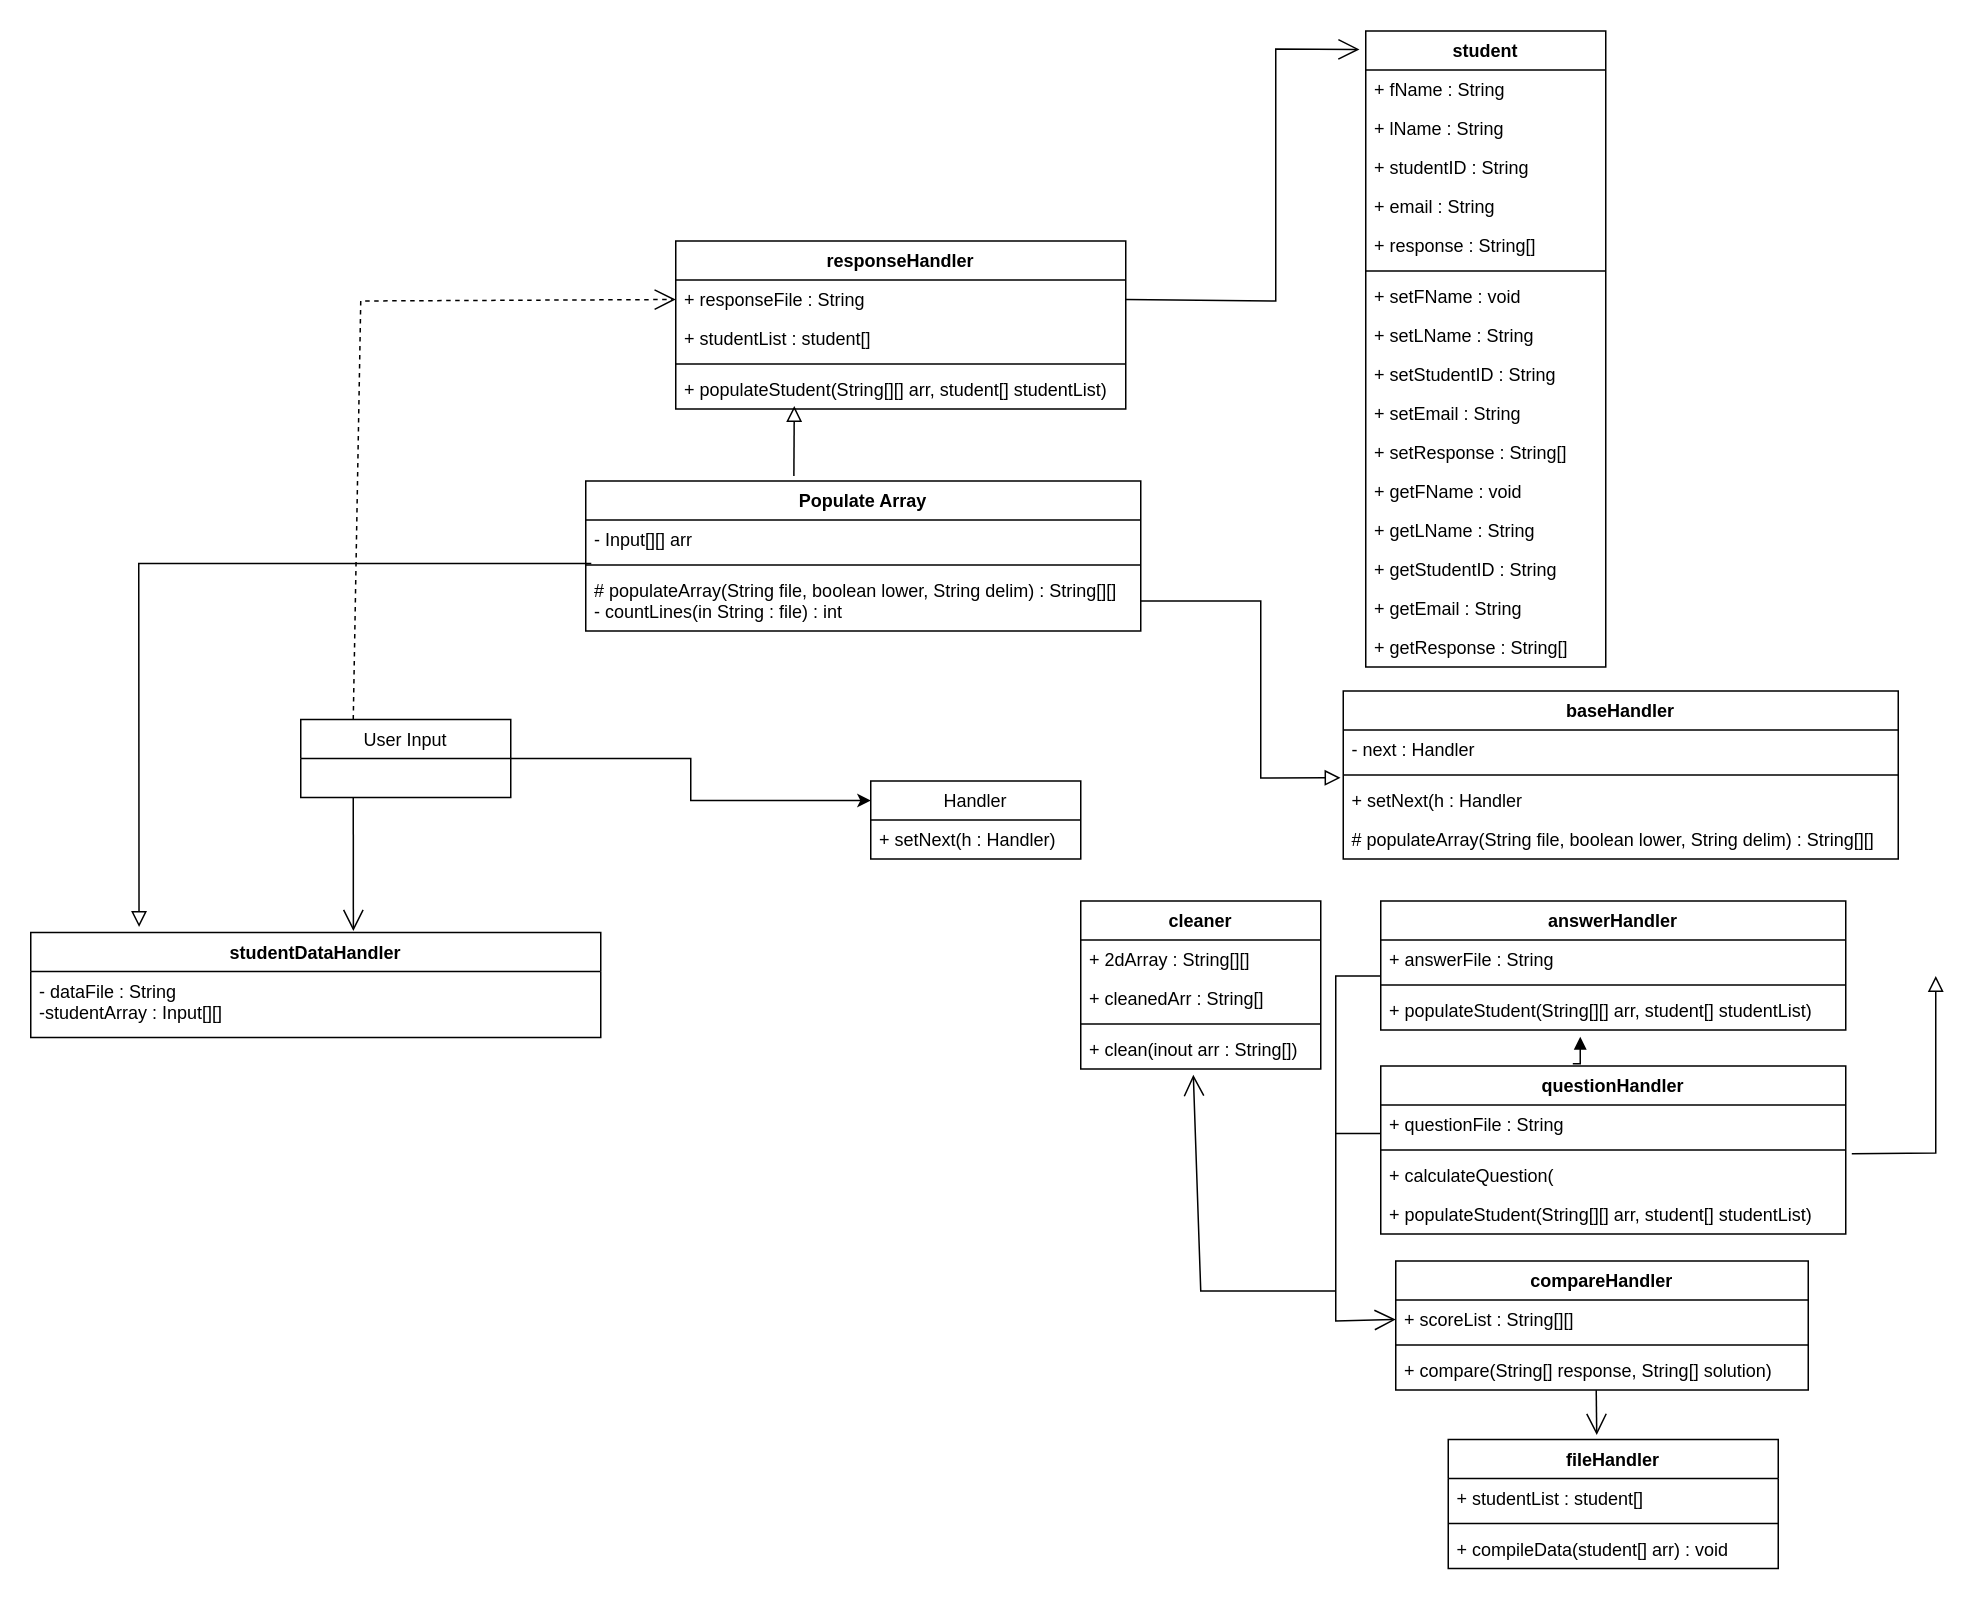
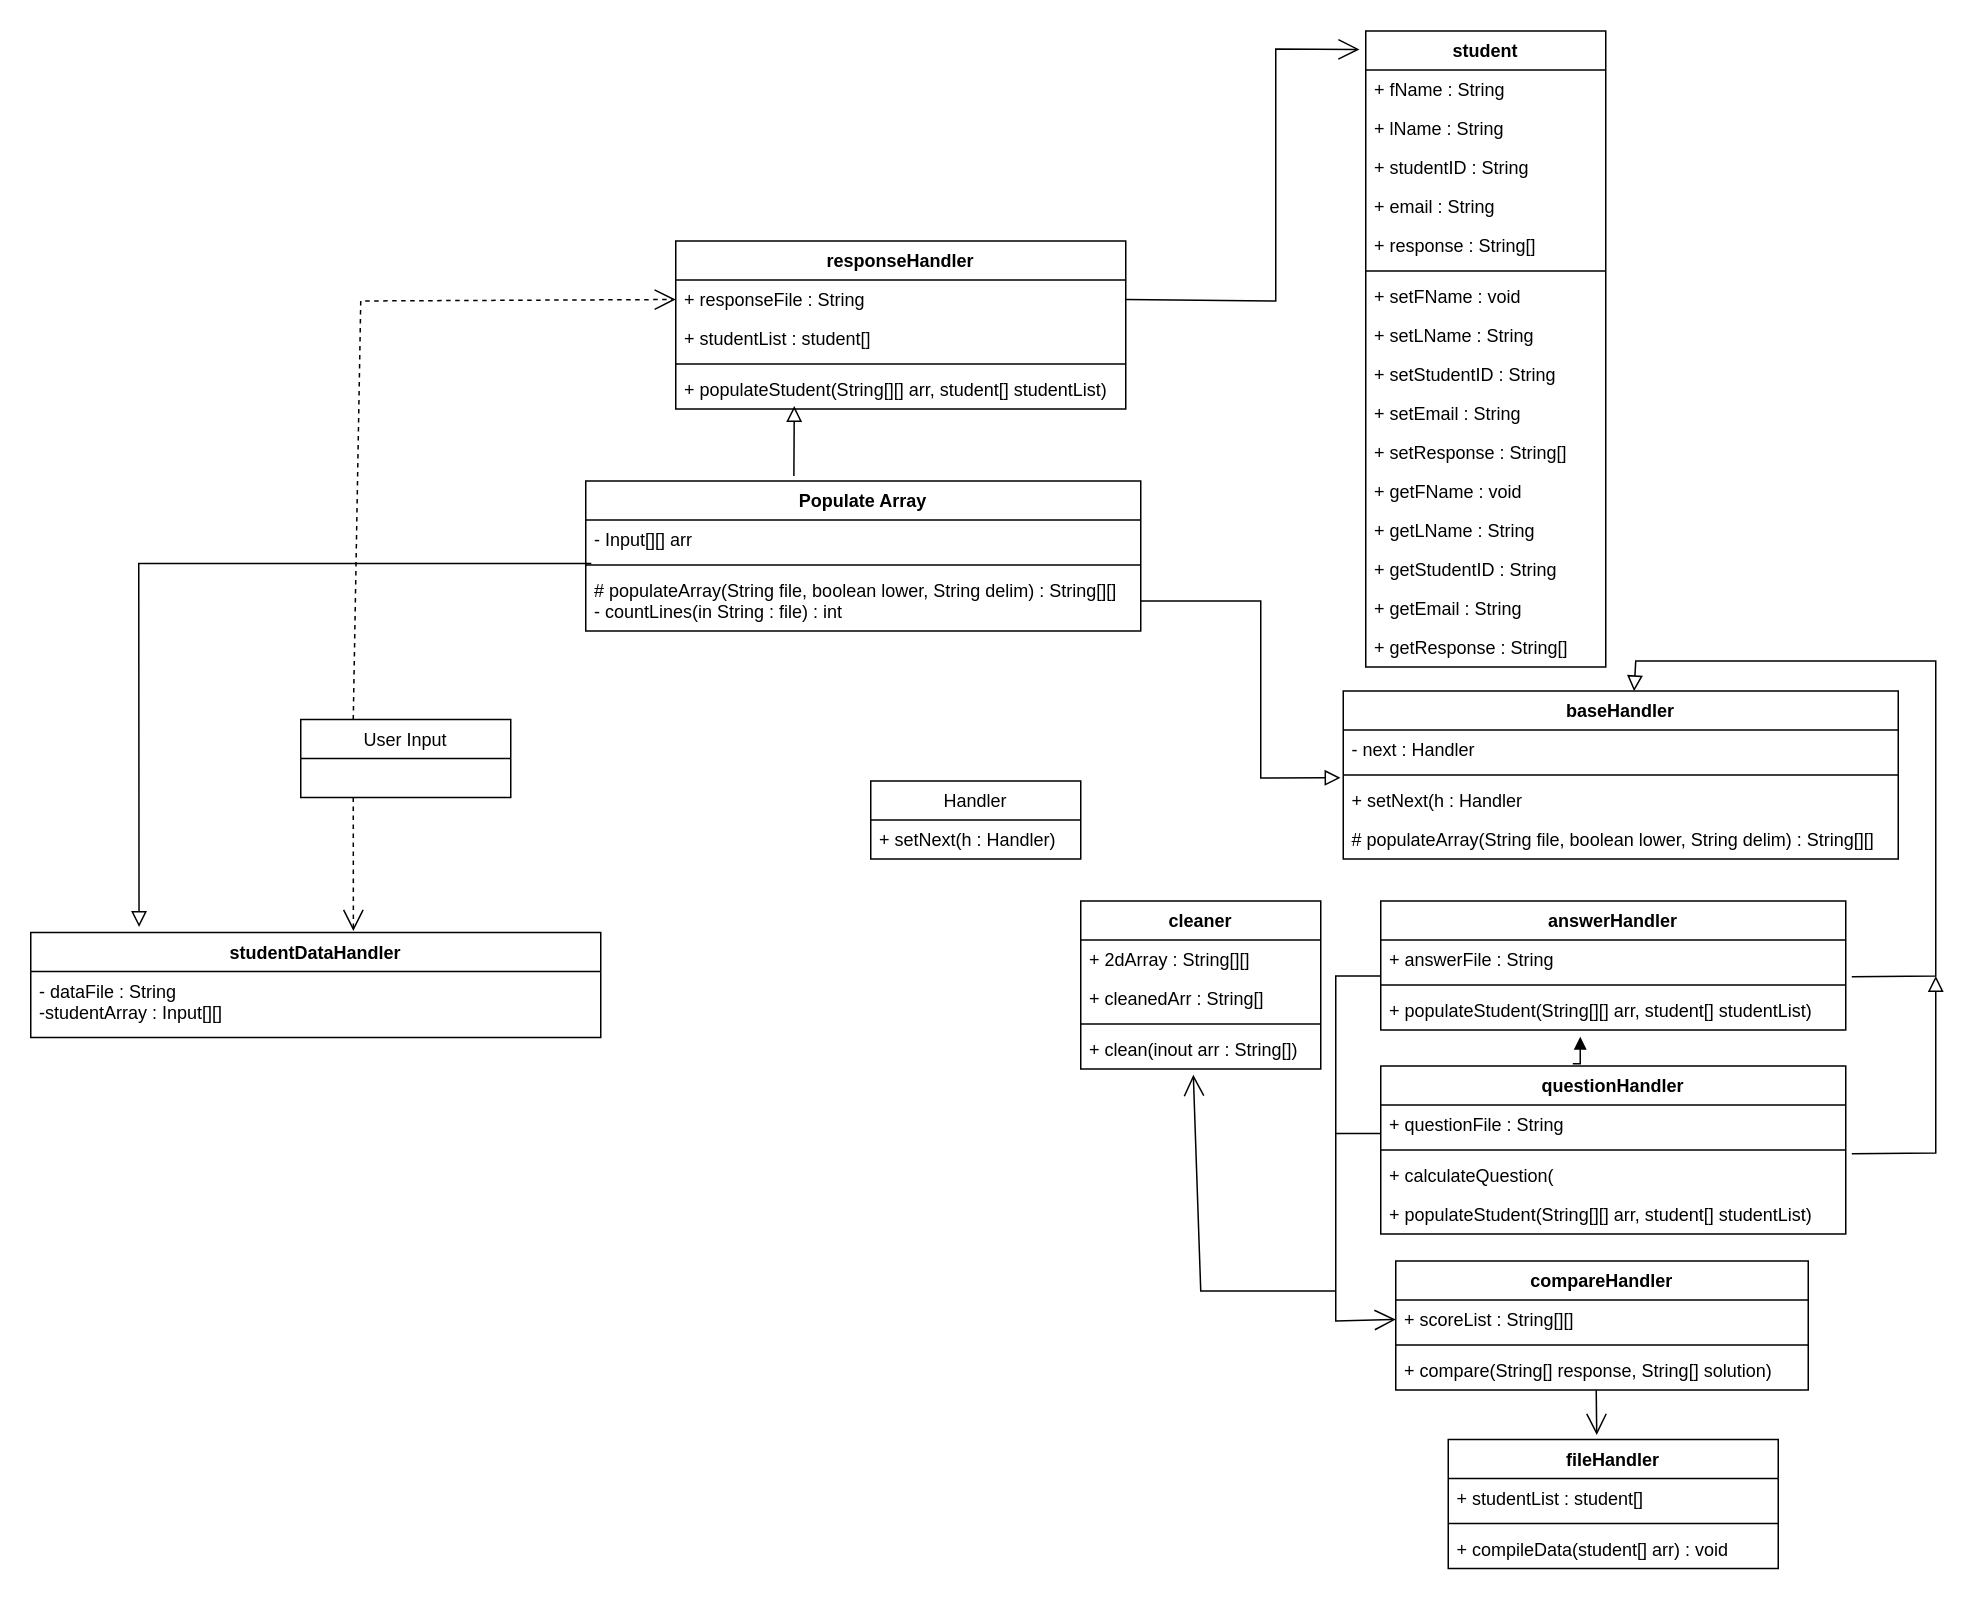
none -> (1936, 703)
(691, 775) -> none
(353, 861) -> (353, 861)
